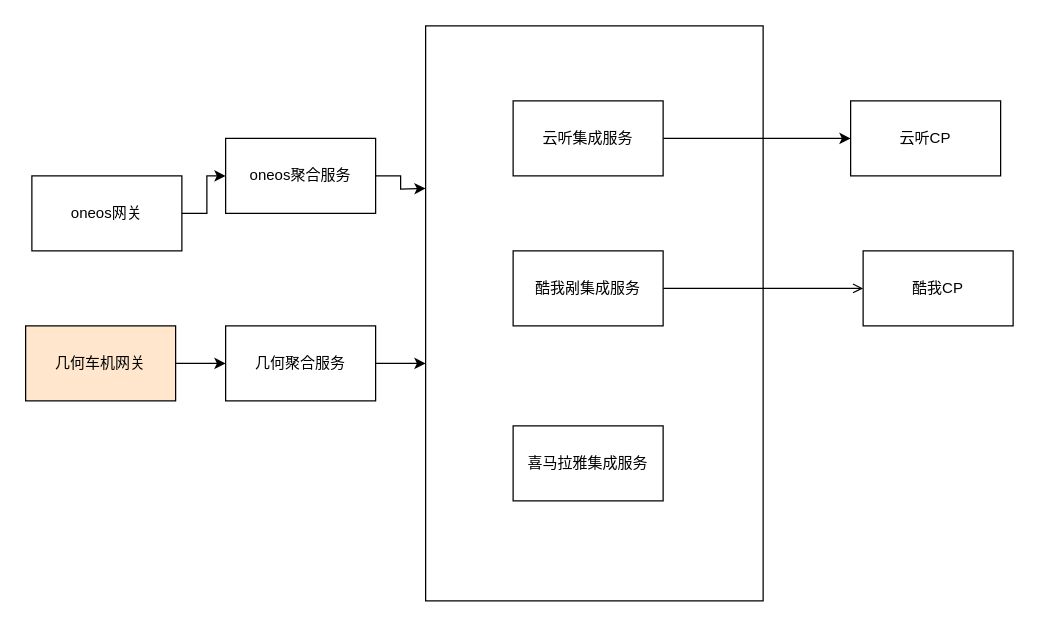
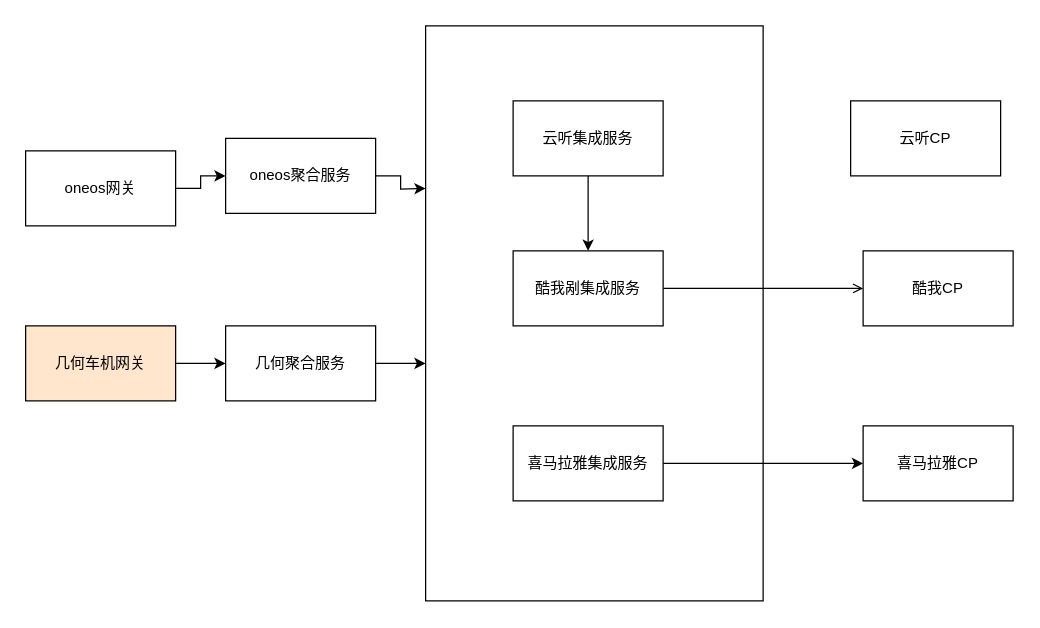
(752, 138) -> (588, 209)
(107, 213) -> (101, 188)
none -> (759, 463)
none -> (938, 463)
